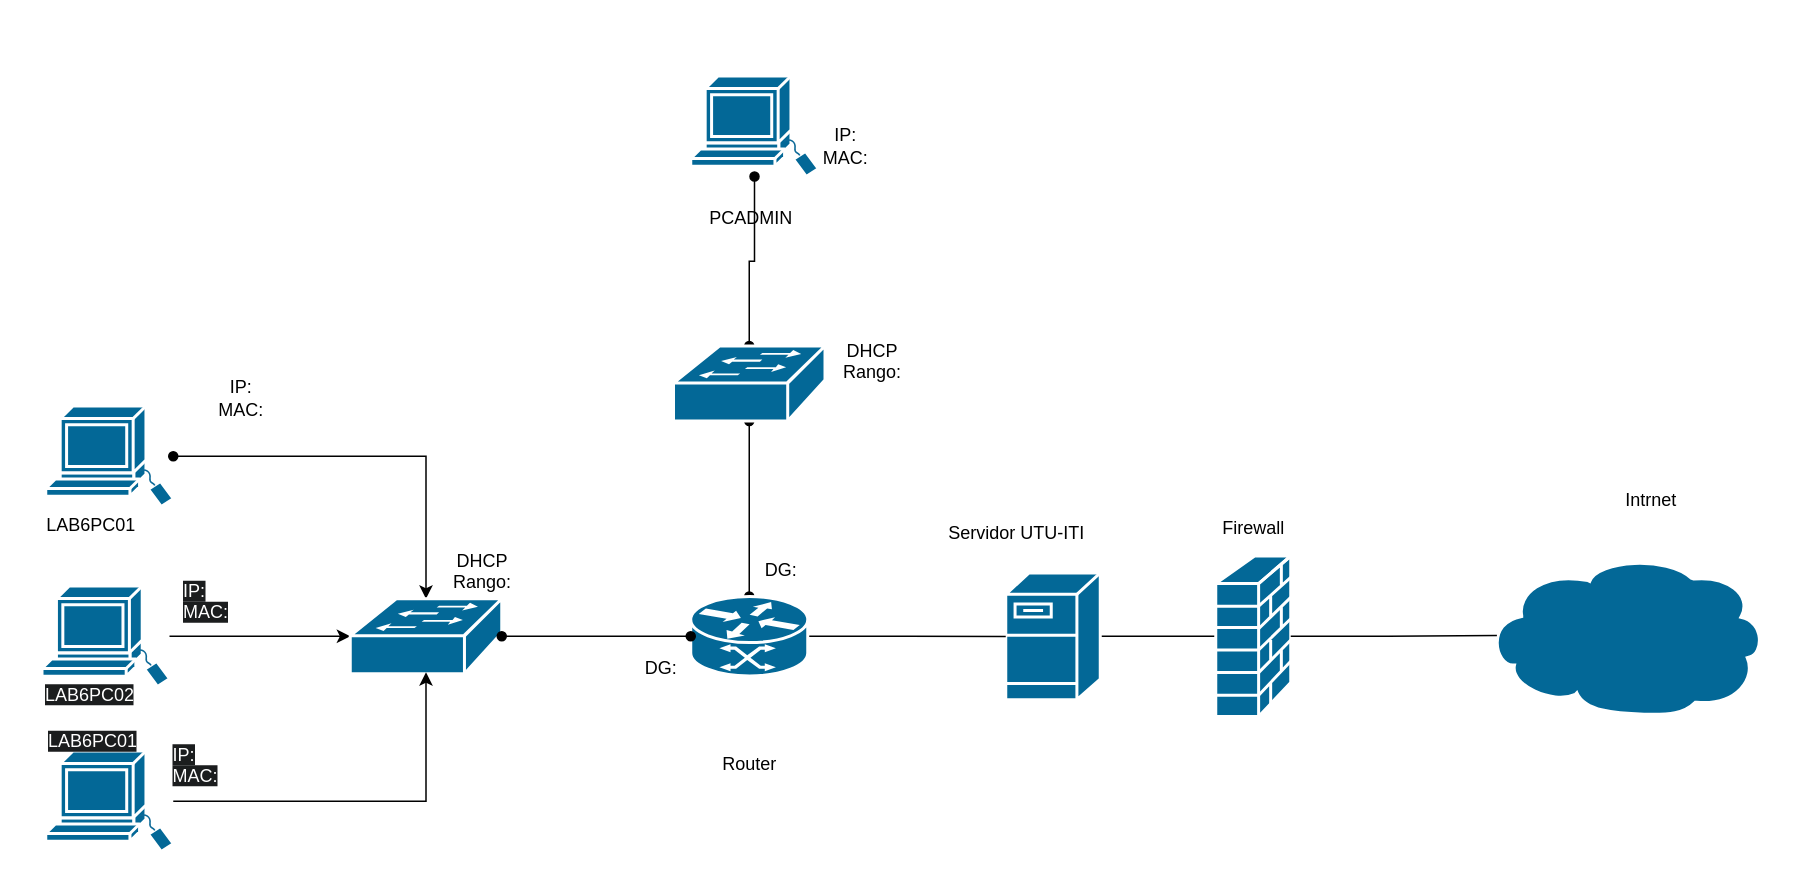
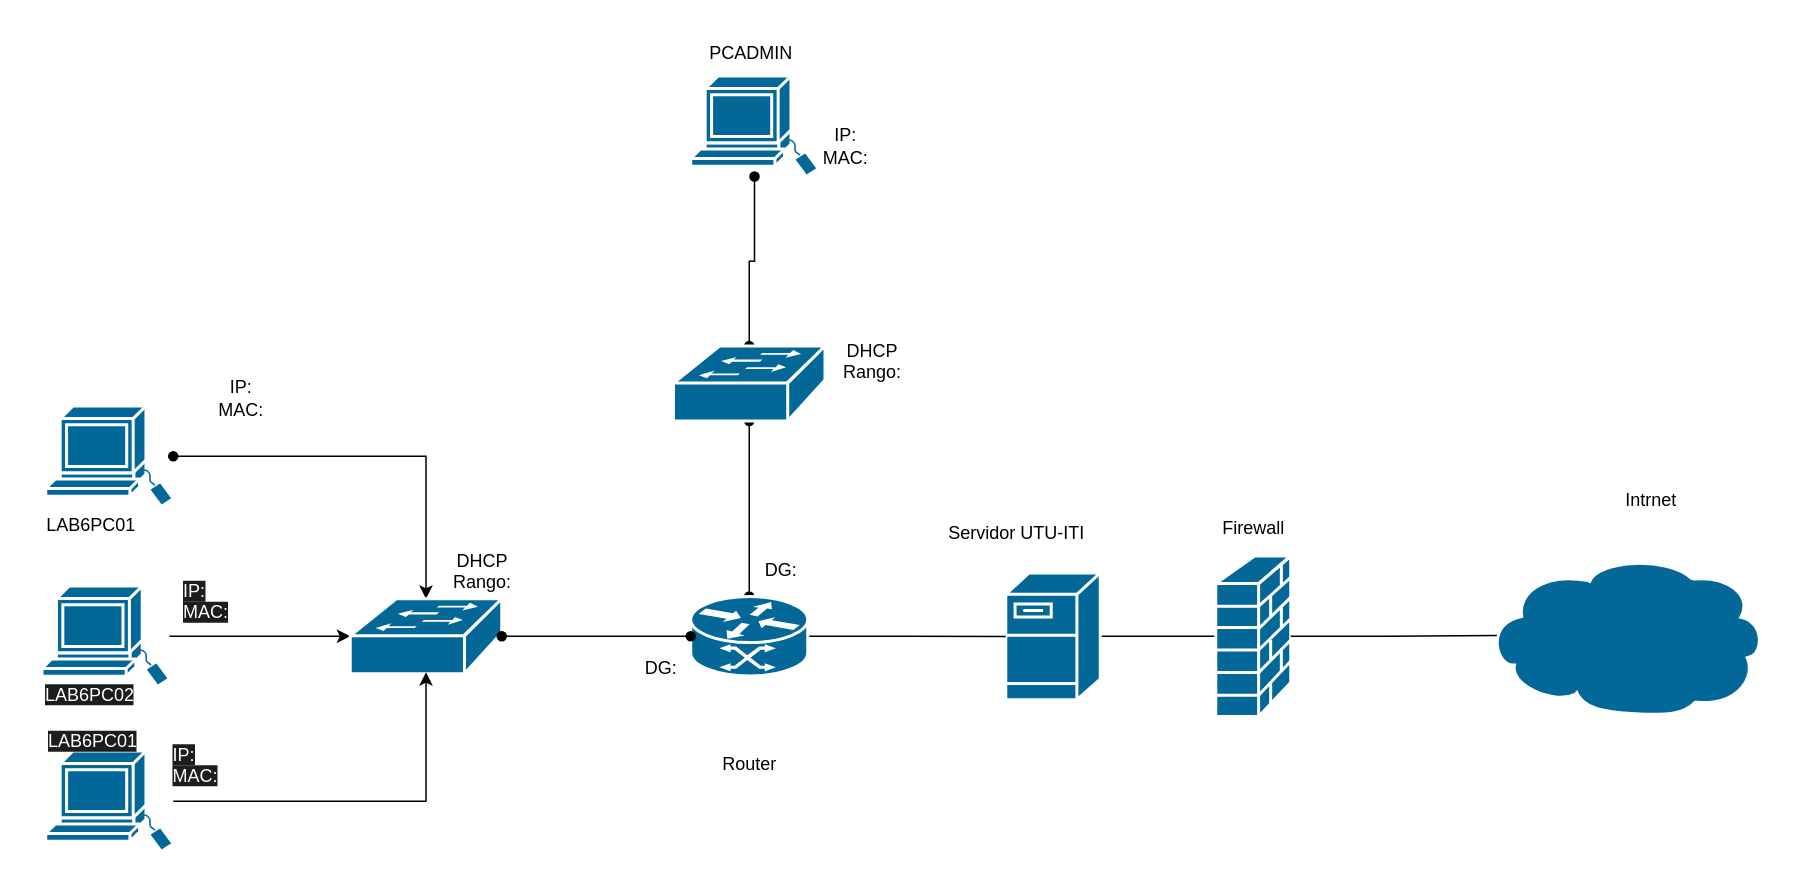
(751, 218) -> (751, 53)
